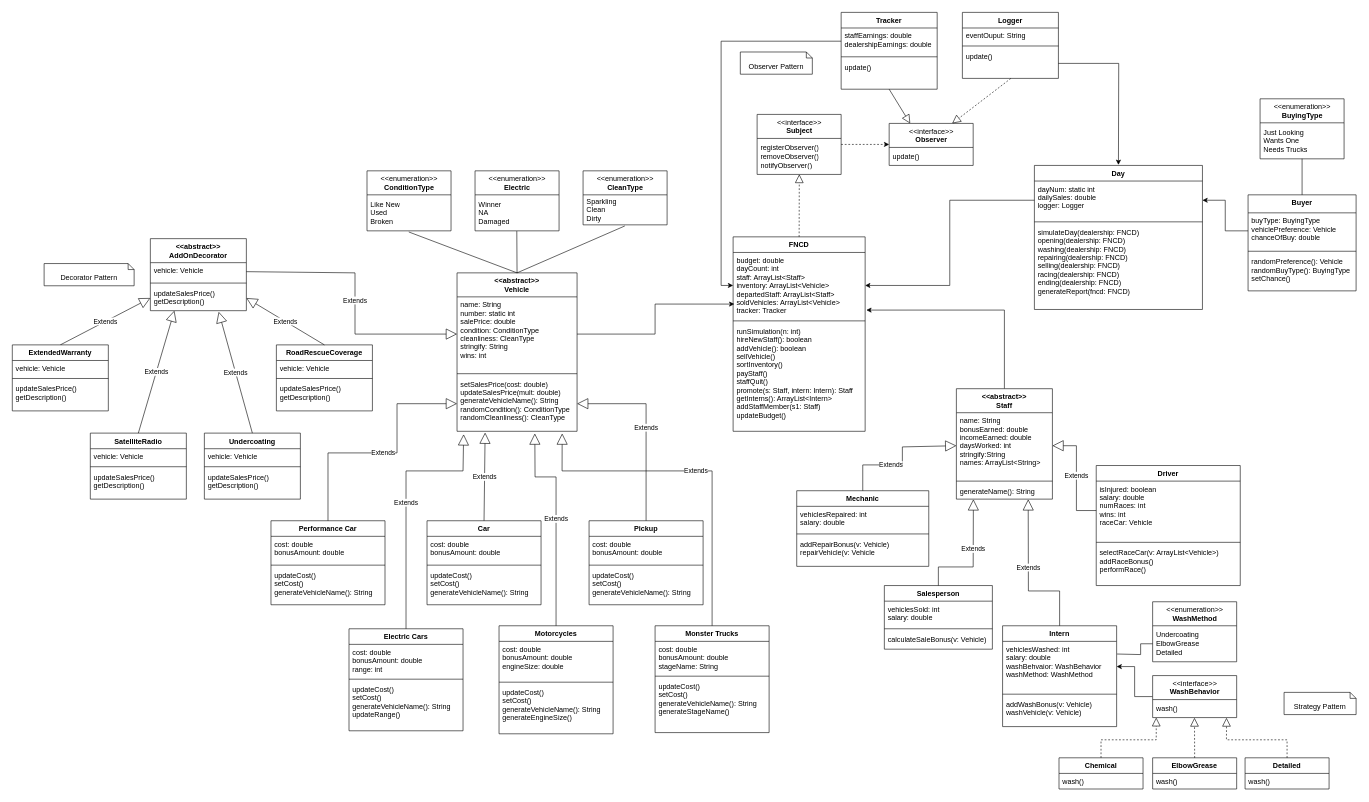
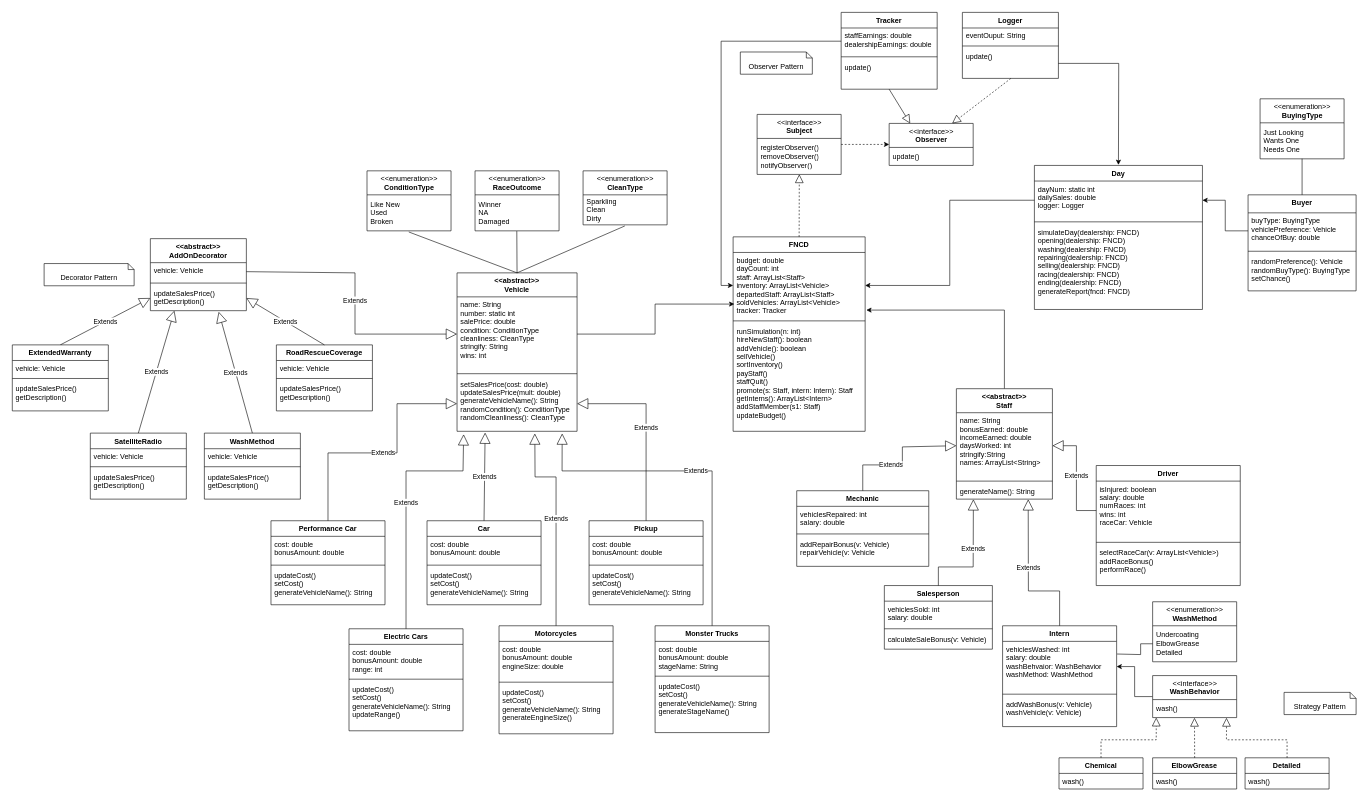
(1287, 141) -> (1286, 141)
(517, 184) -> (517, 184)
(252, 441) -> (252, 441)
